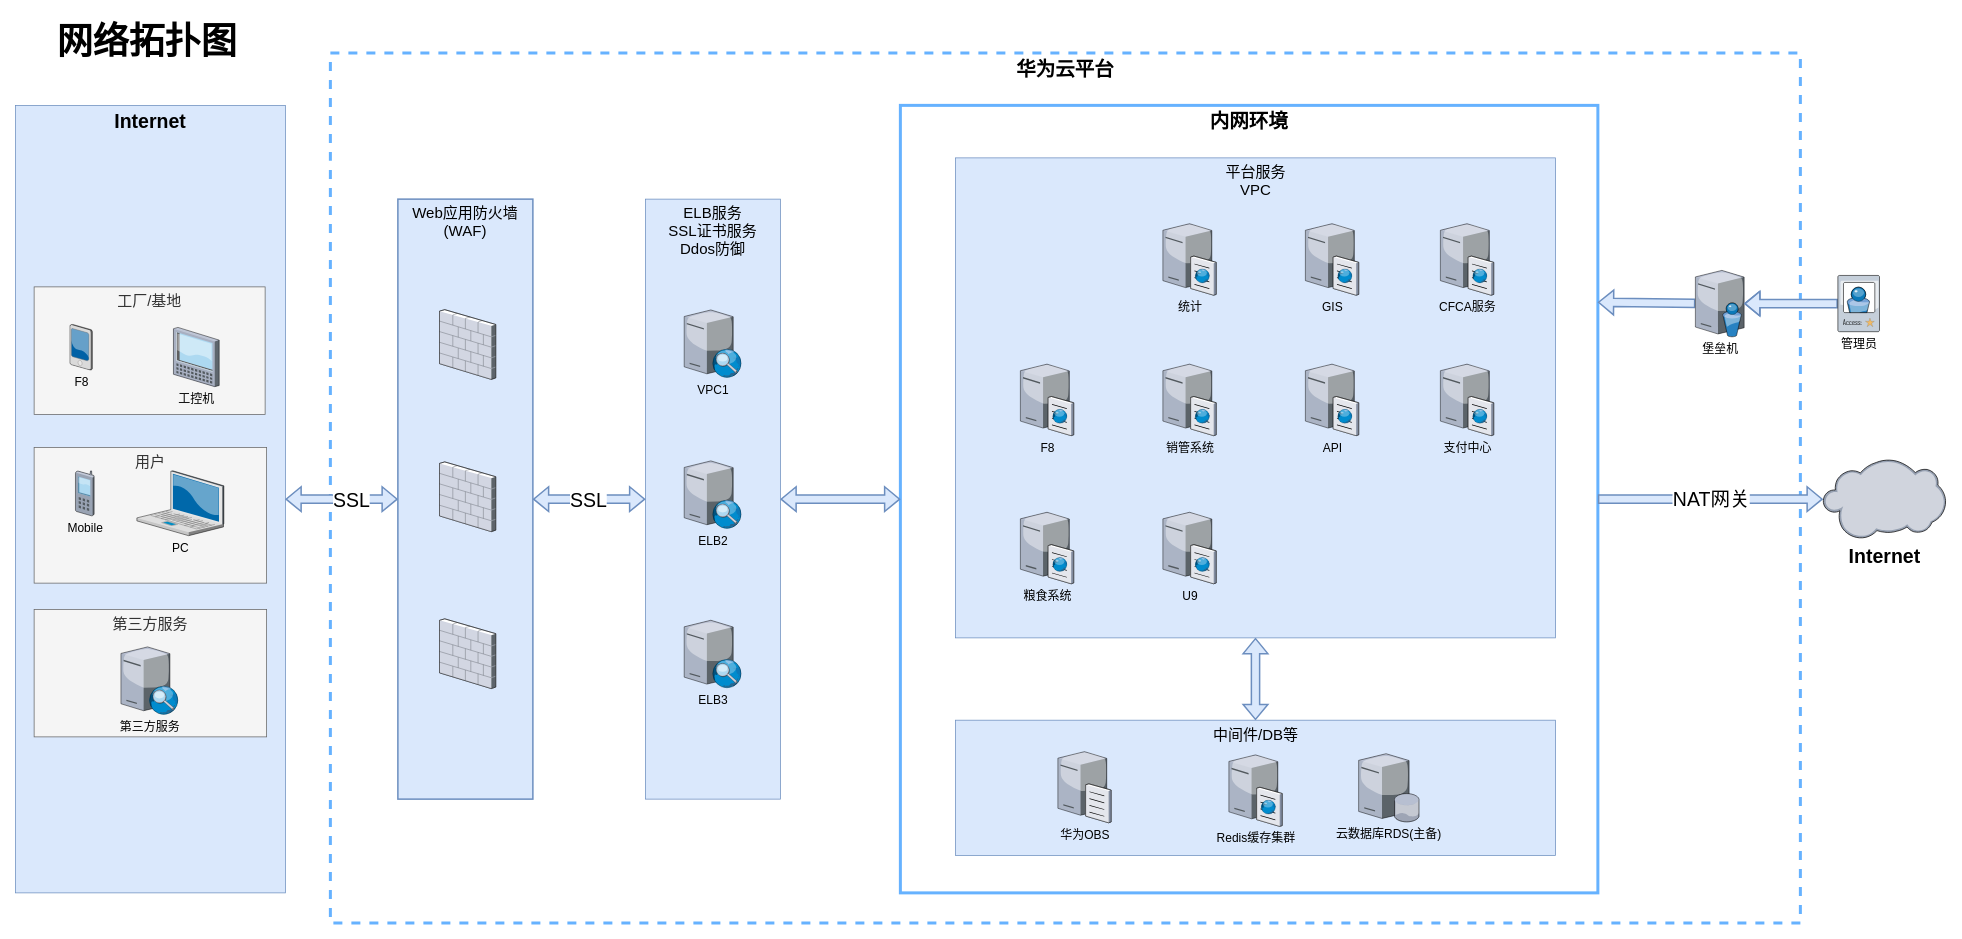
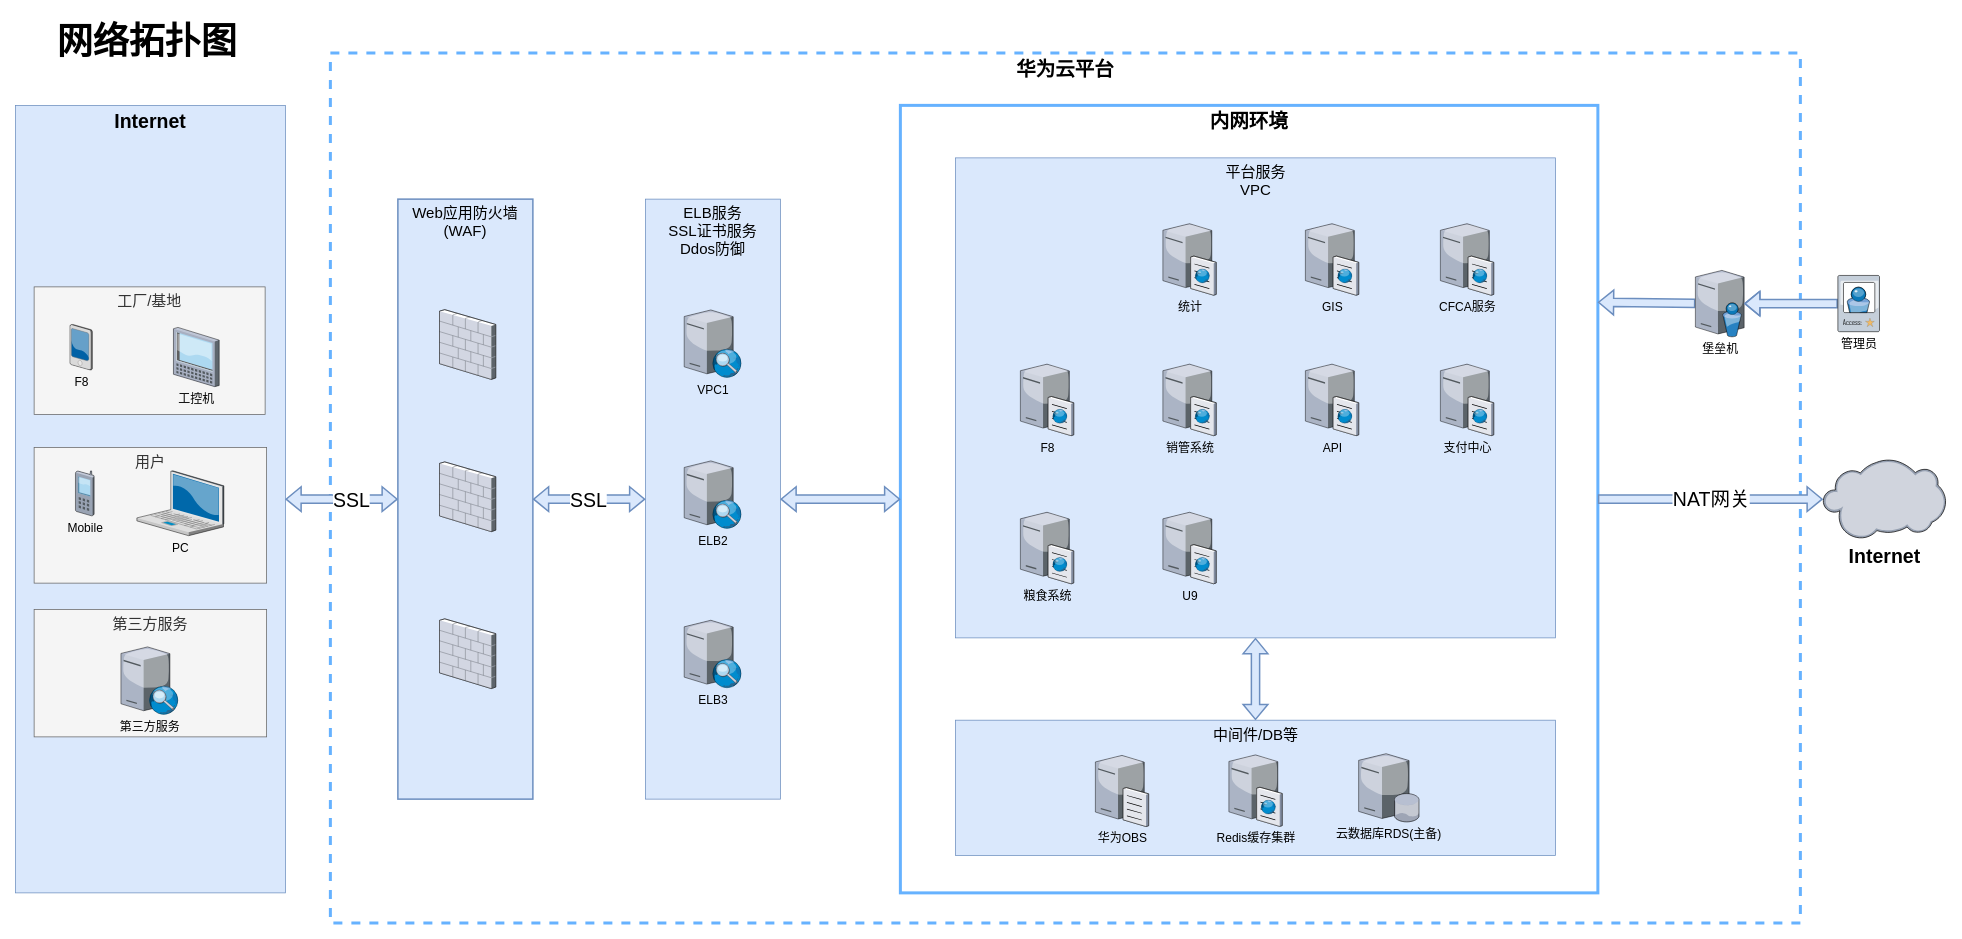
(1085, 786) -> (1122, 790)
